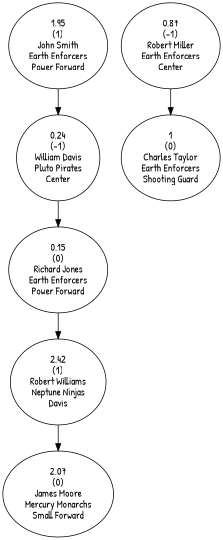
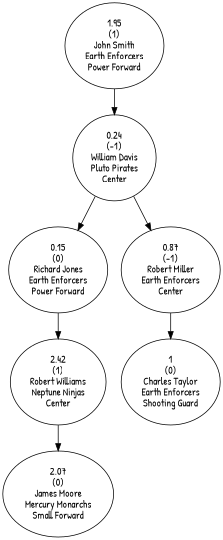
none -> (141, 210)
(58, 382) -> (58, 382)
